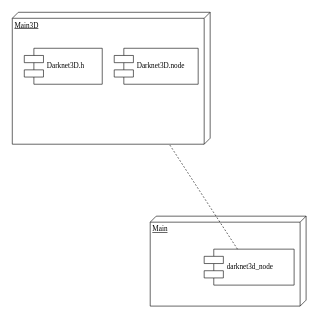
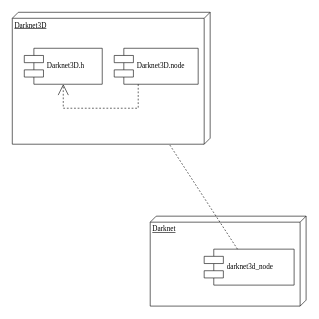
(26, 26) -> (33, 26)
none -> (102, 108)
(160, 230) -> (167, 230)
